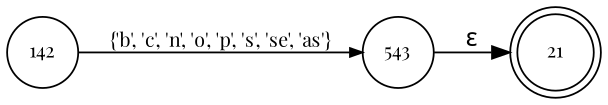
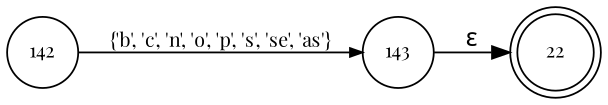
(398, 52) -> (398, 52)
(556, 52) -> (556, 52)
